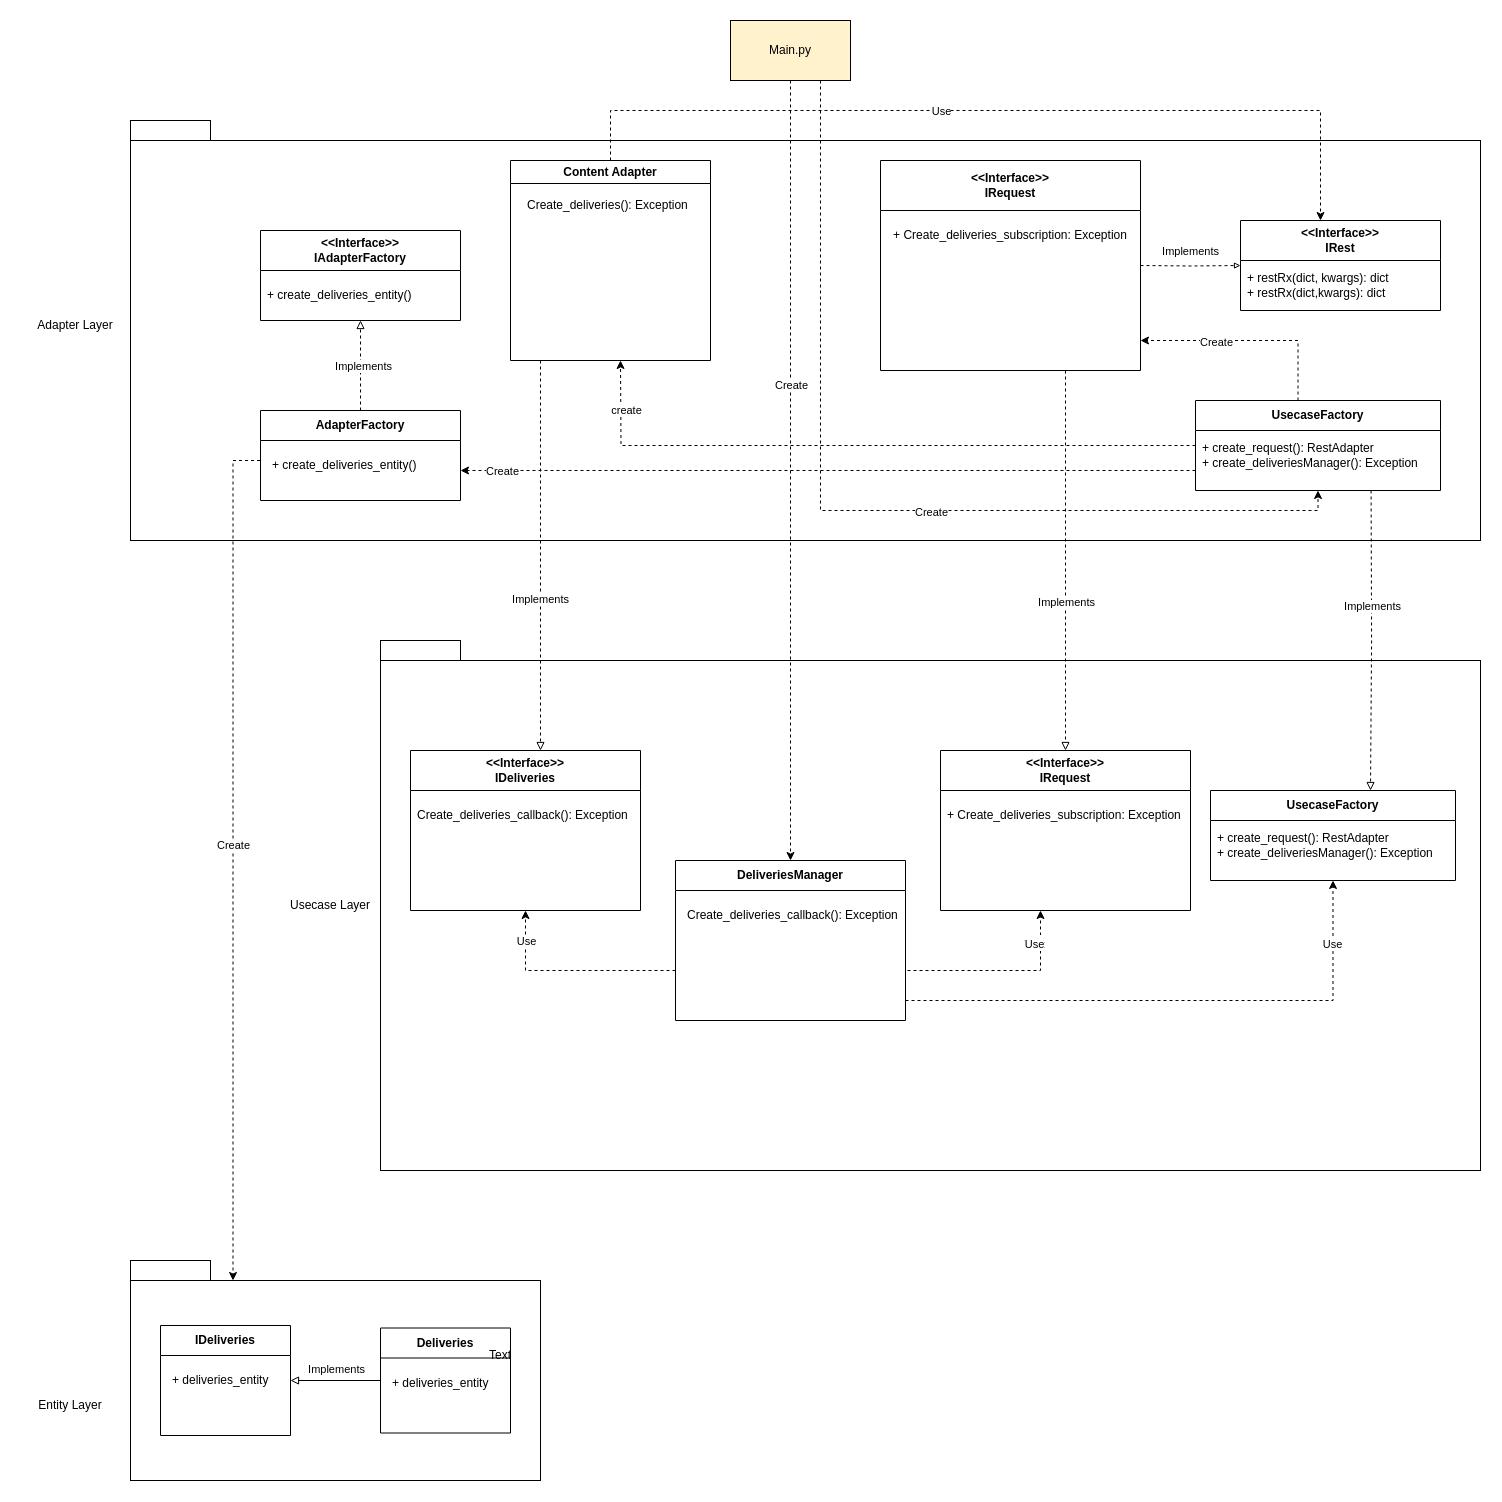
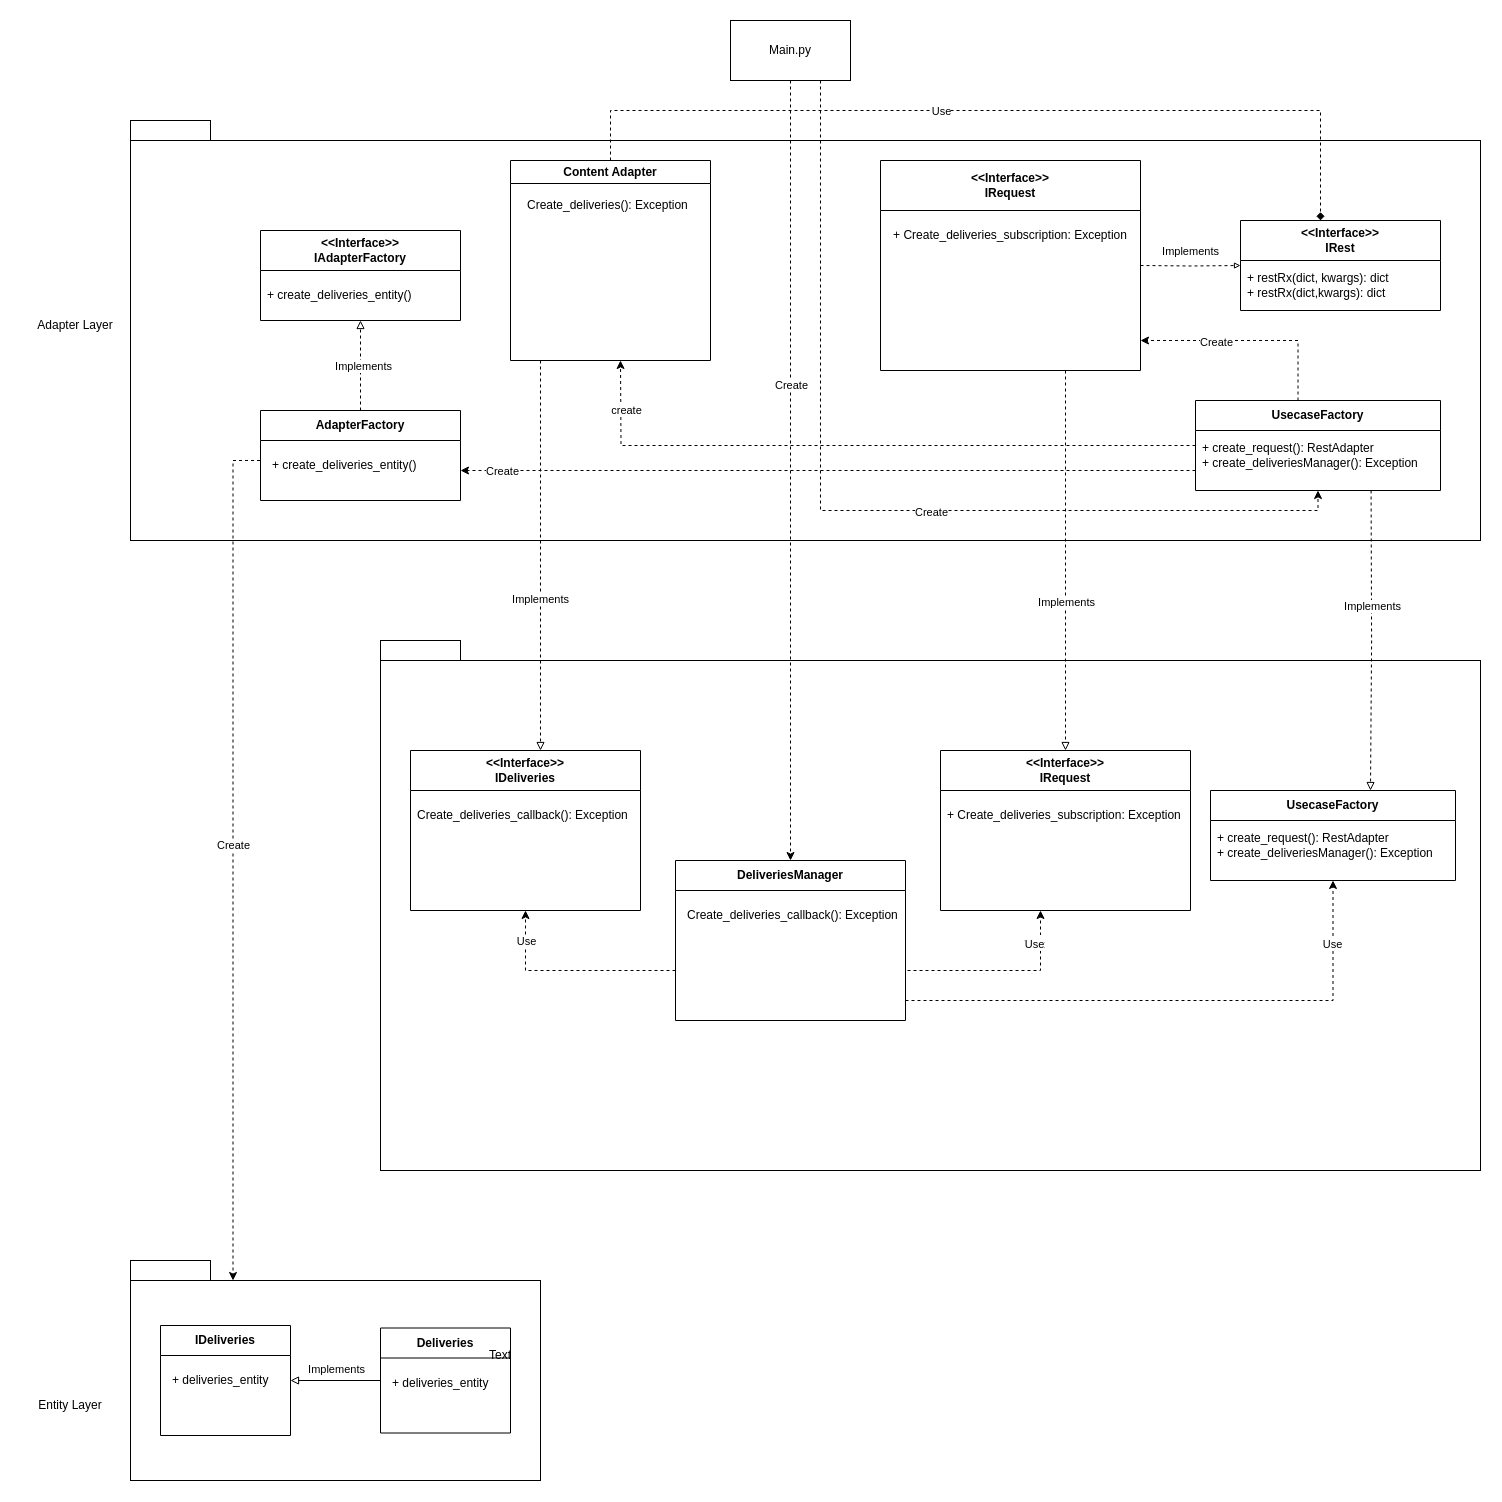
(791, 51) -> (791, 51)
(1321, 212) -> (1321, 212)
(331, 906) -> none
